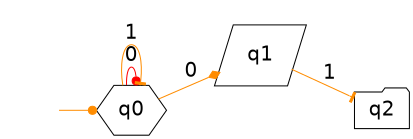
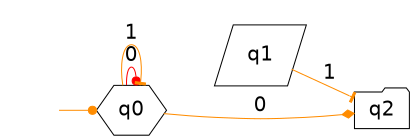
(183, 88) -> (253, 119)
